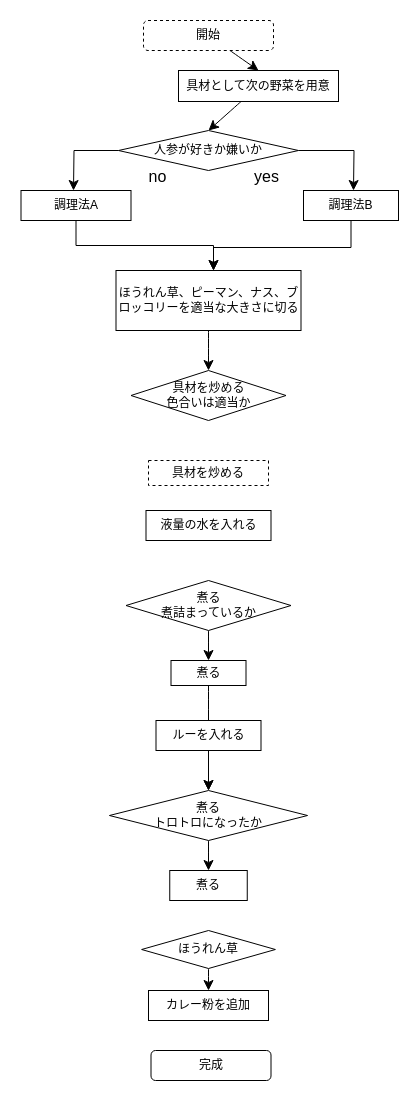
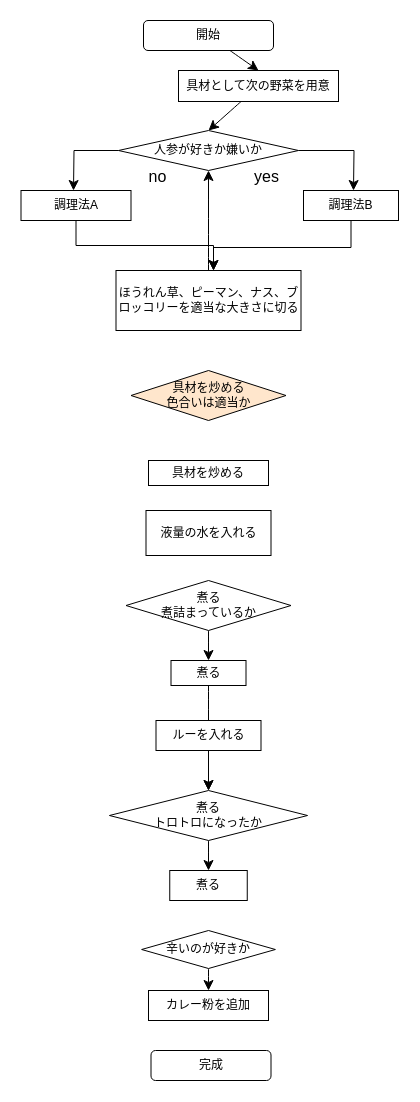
(209, 36) -> (209, 36)
(209, 346) -> (209, 224)
(209, 396) -> (209, 396)
(209, 473) -> (209, 473)
(209, 526) -> (209, 533)
(209, 950) -> (209, 950)
